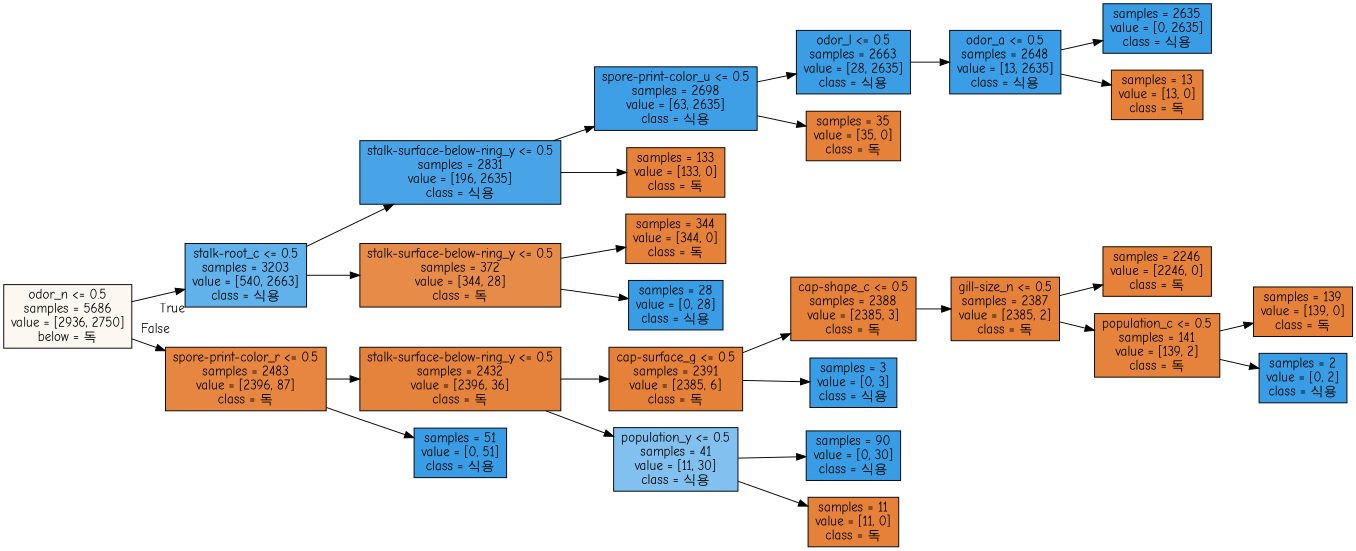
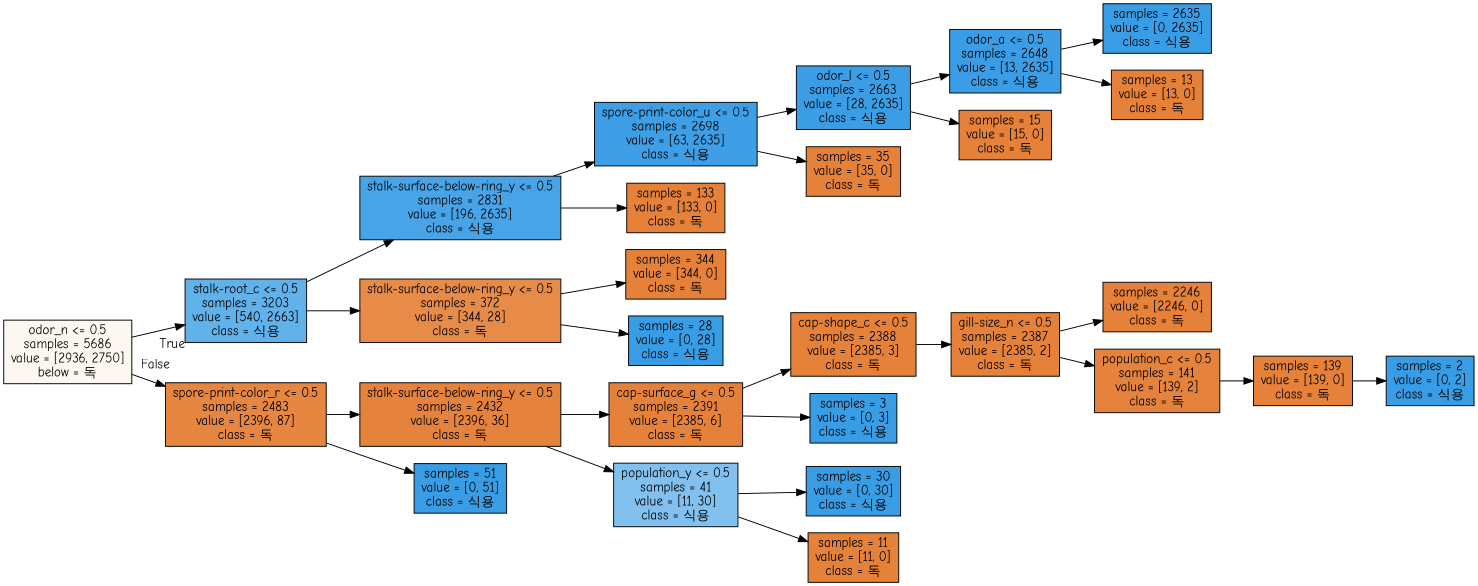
none -> (1005, 135)
(1235, 363) -> (1365, 381)
(853, 456) -> (853, 491)
